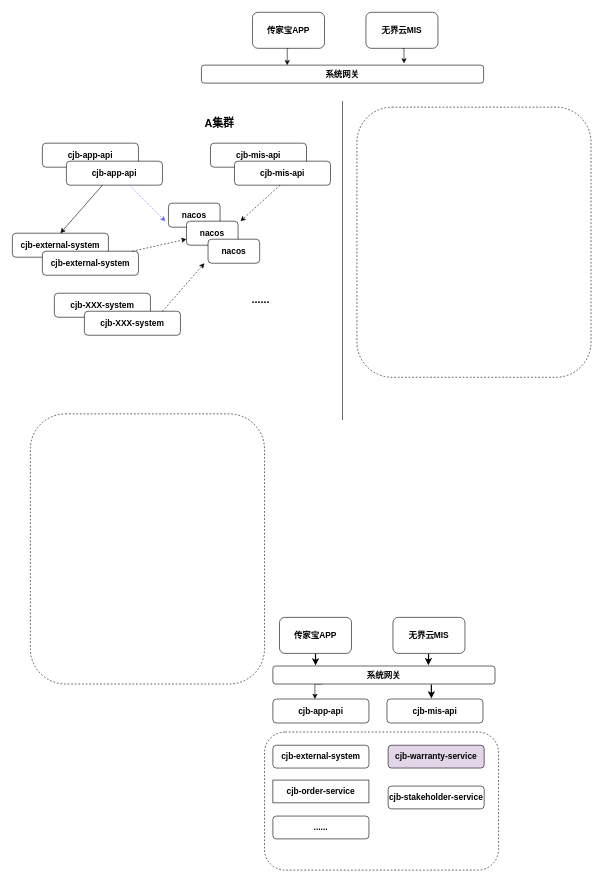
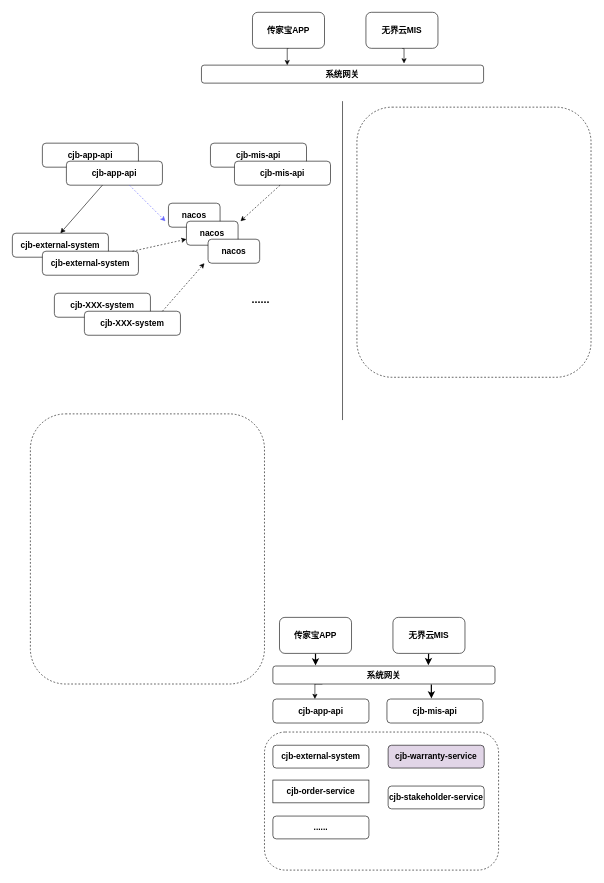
(219, 124) -> none
